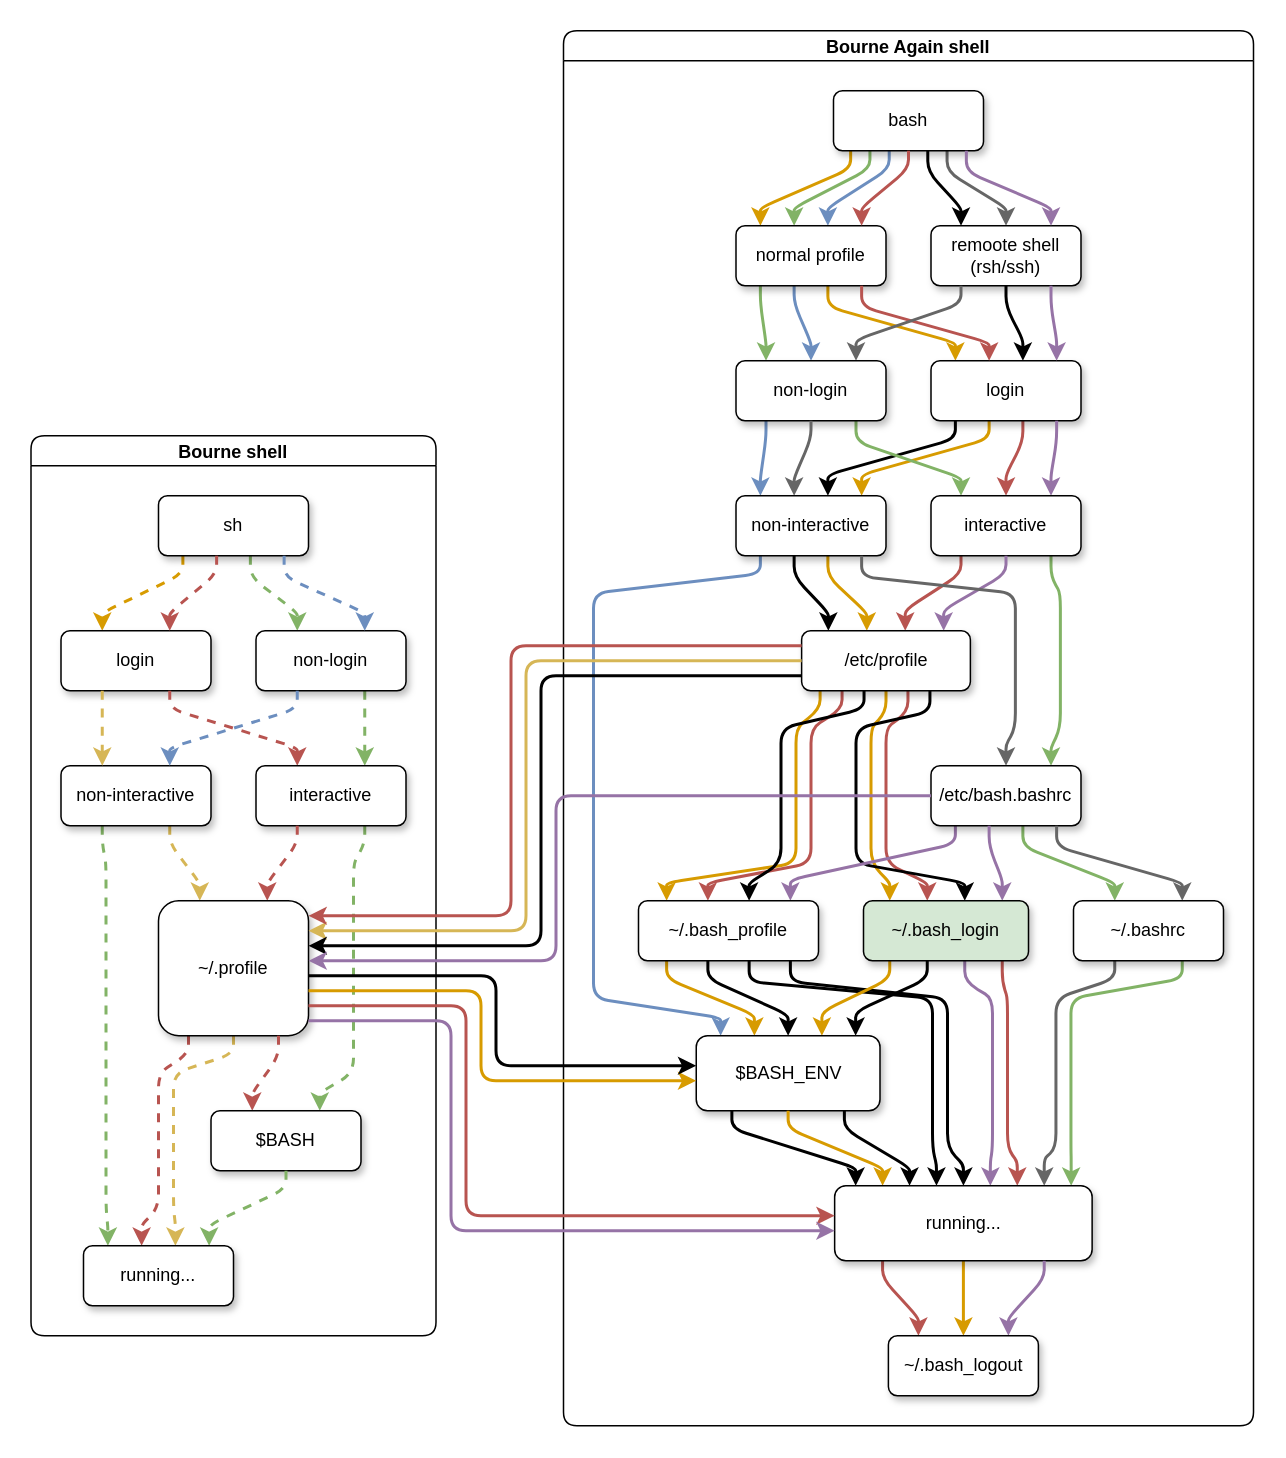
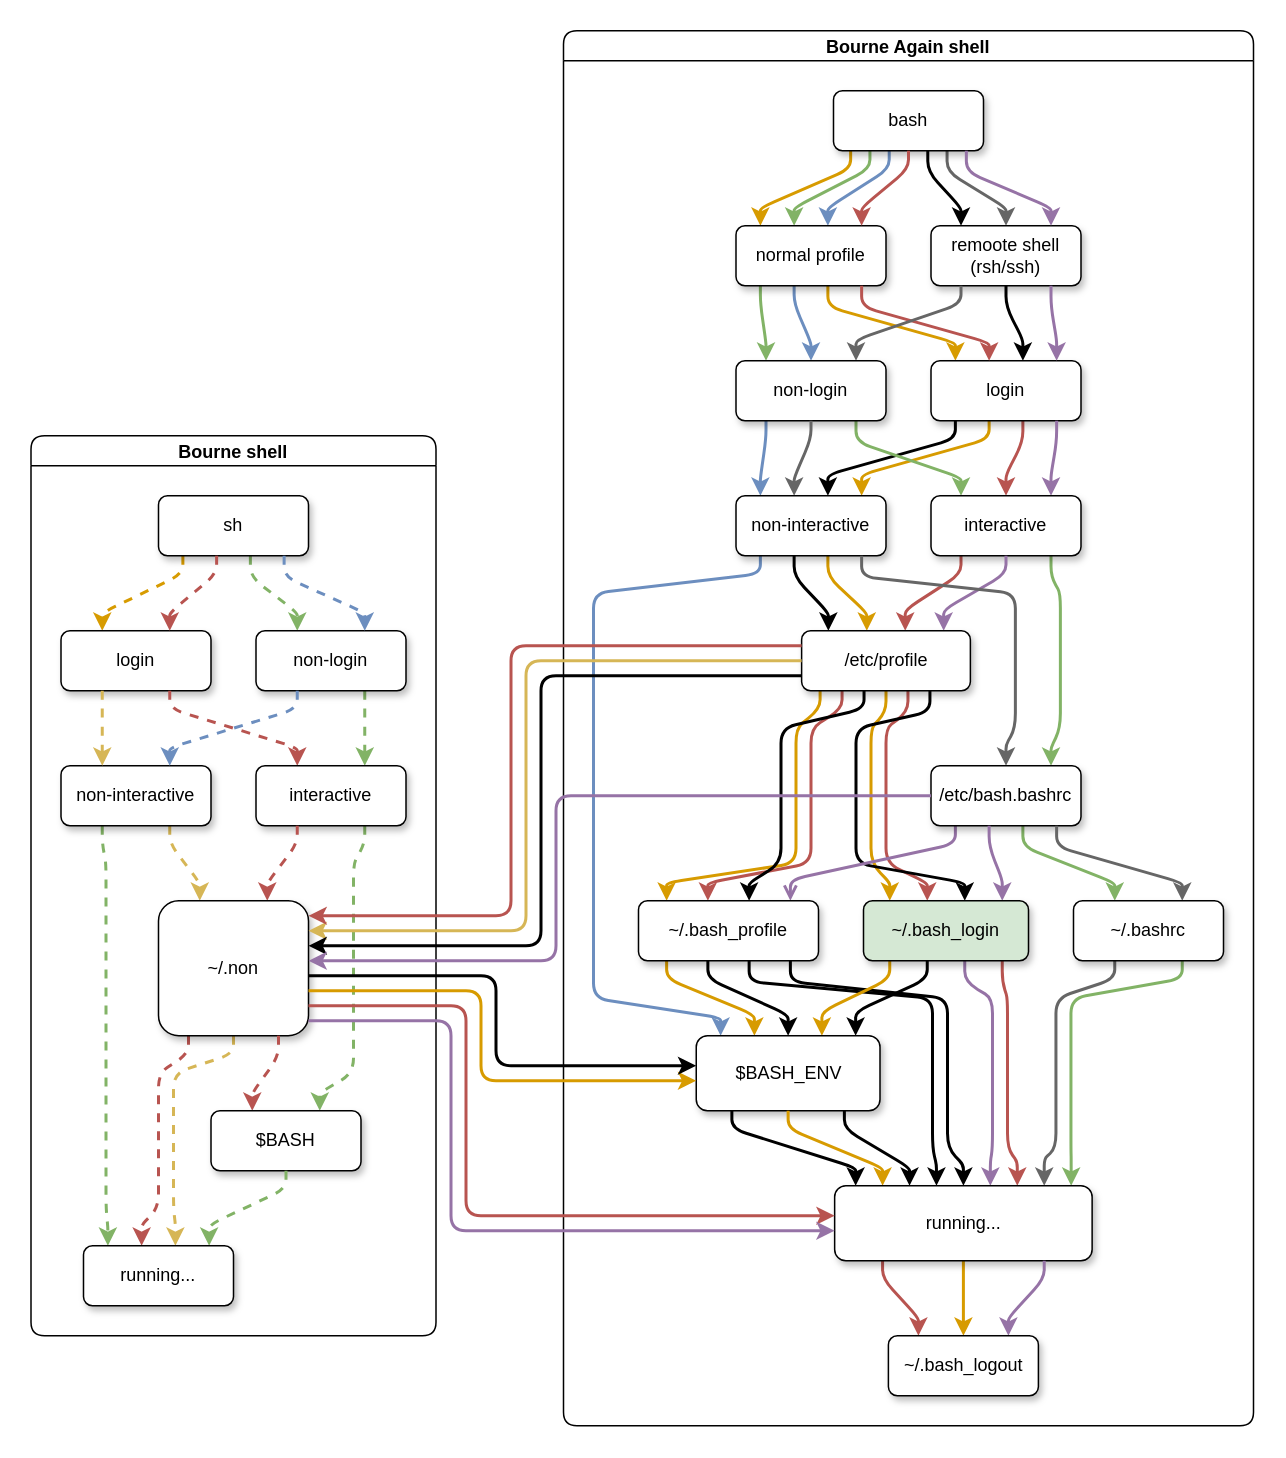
(791, 882) -> (791, 884)
(233, 968) -> (233, 968)
